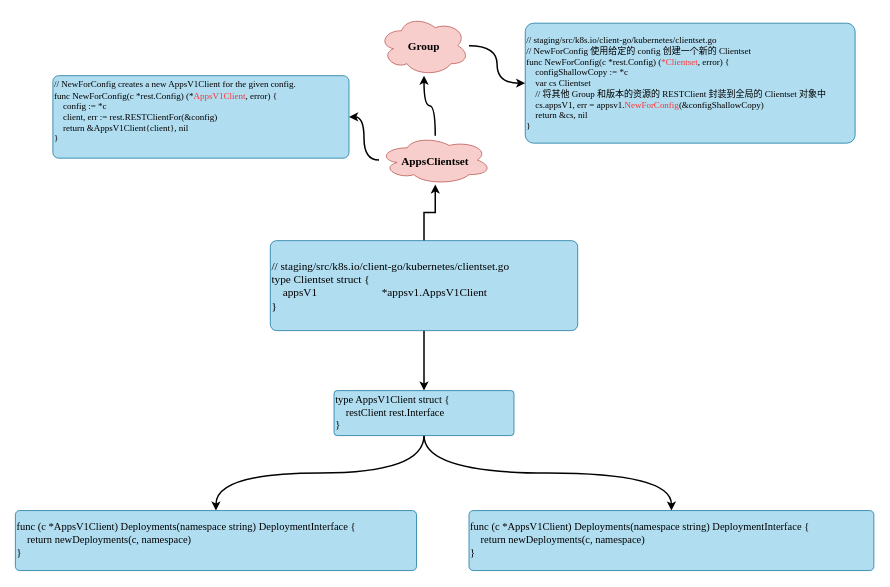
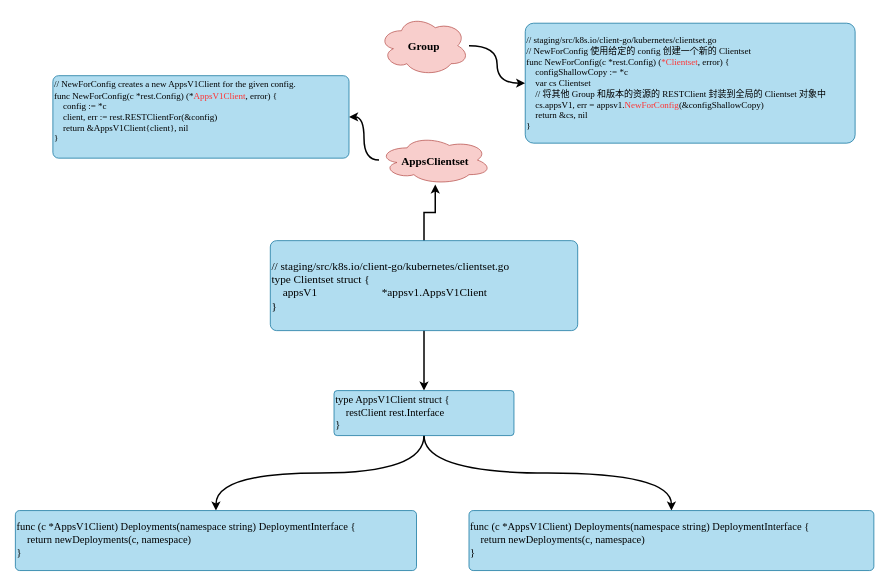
(433, 108) -> none
